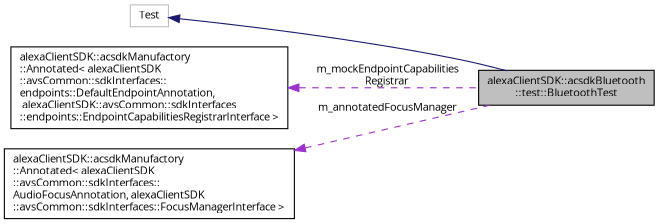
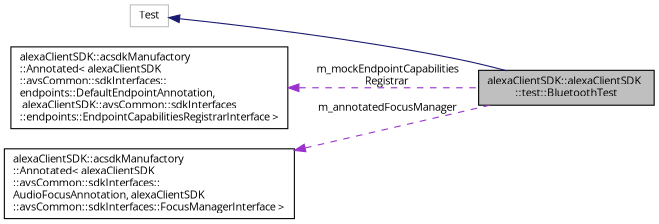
(566, 88) -> (566, 88)
